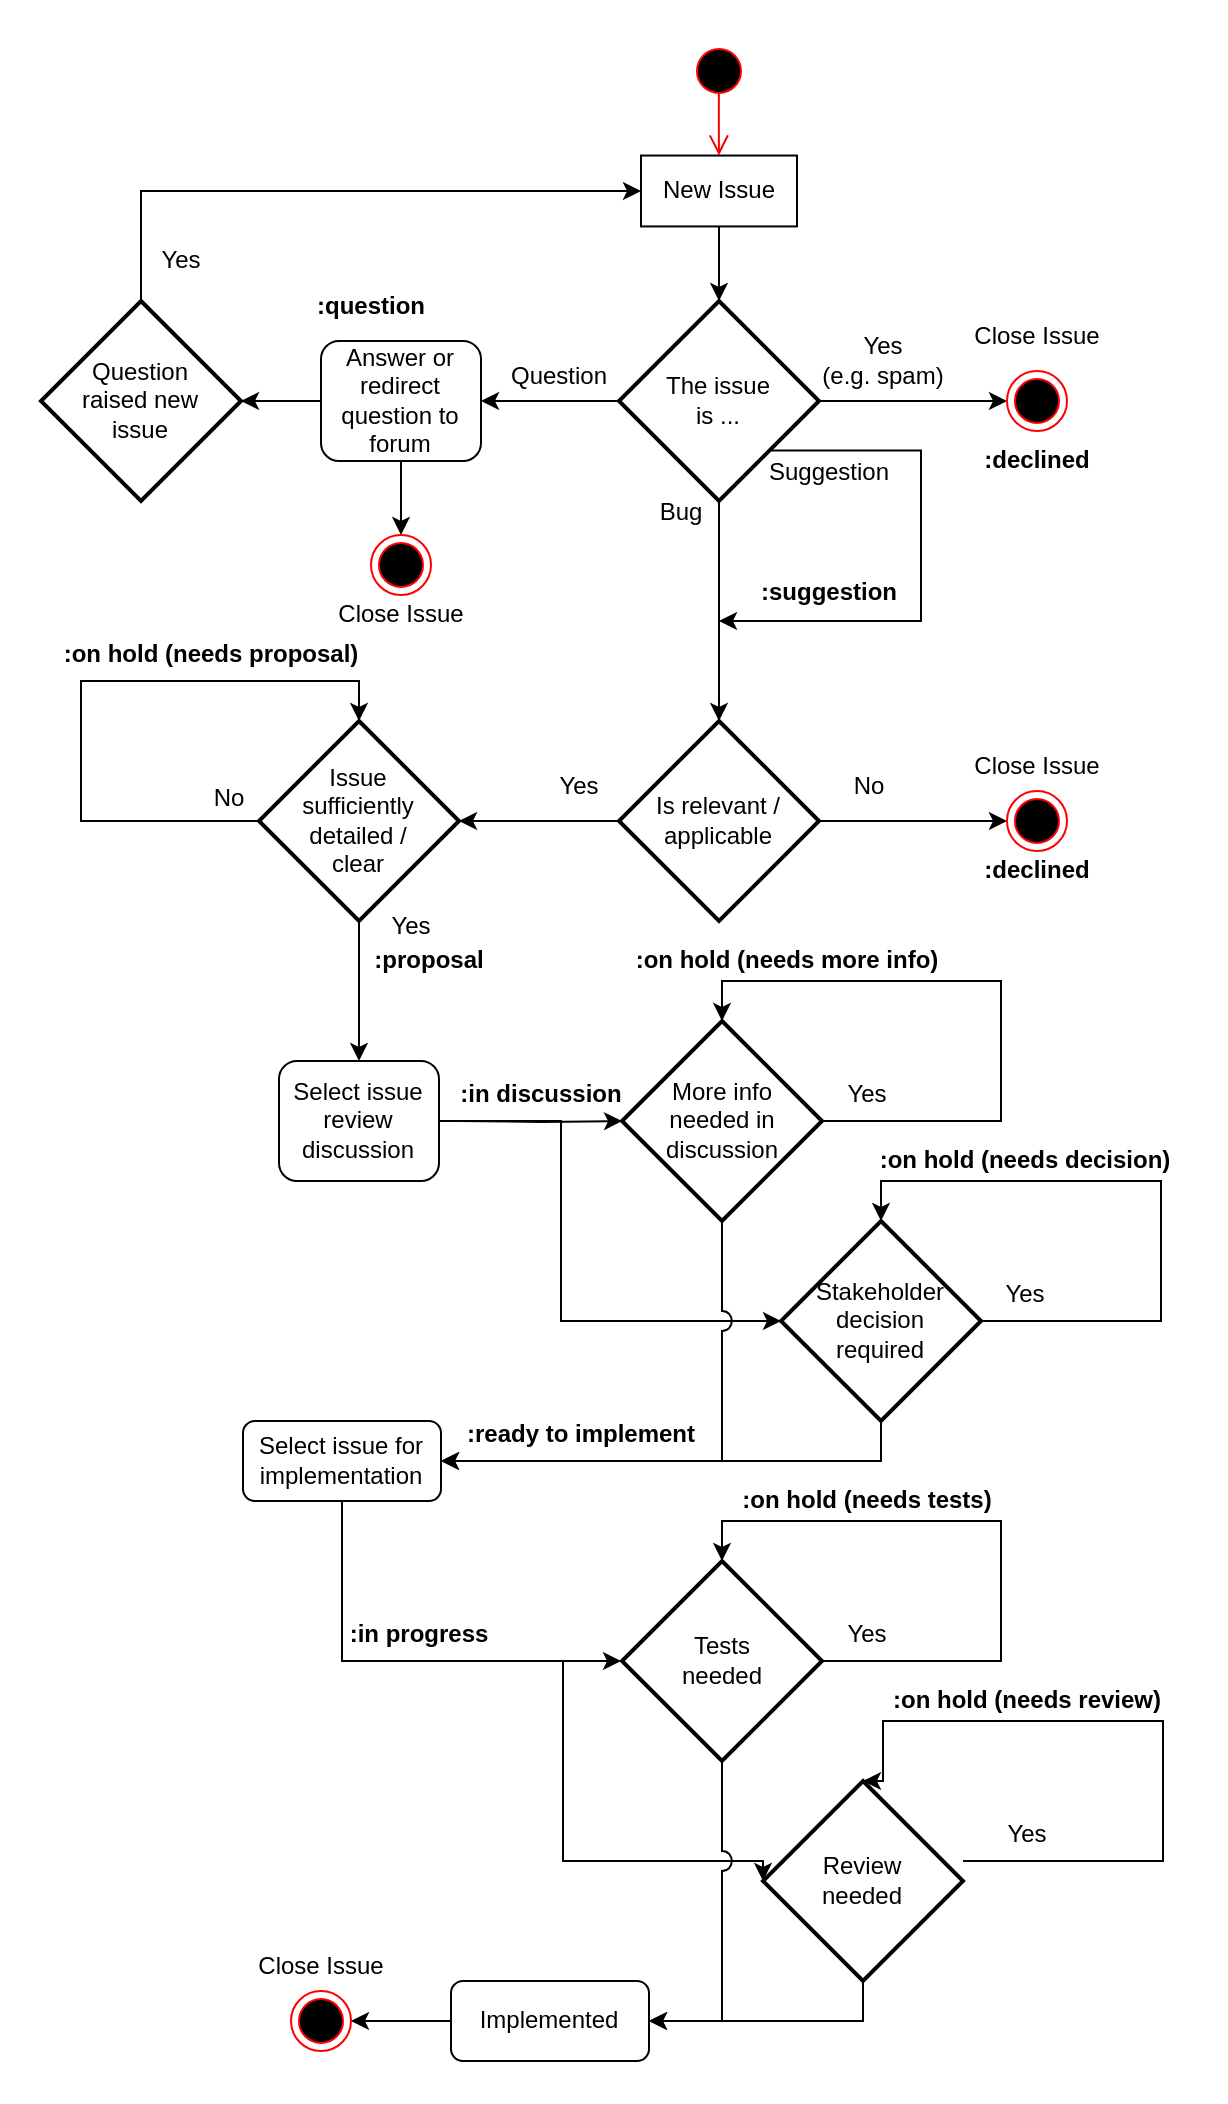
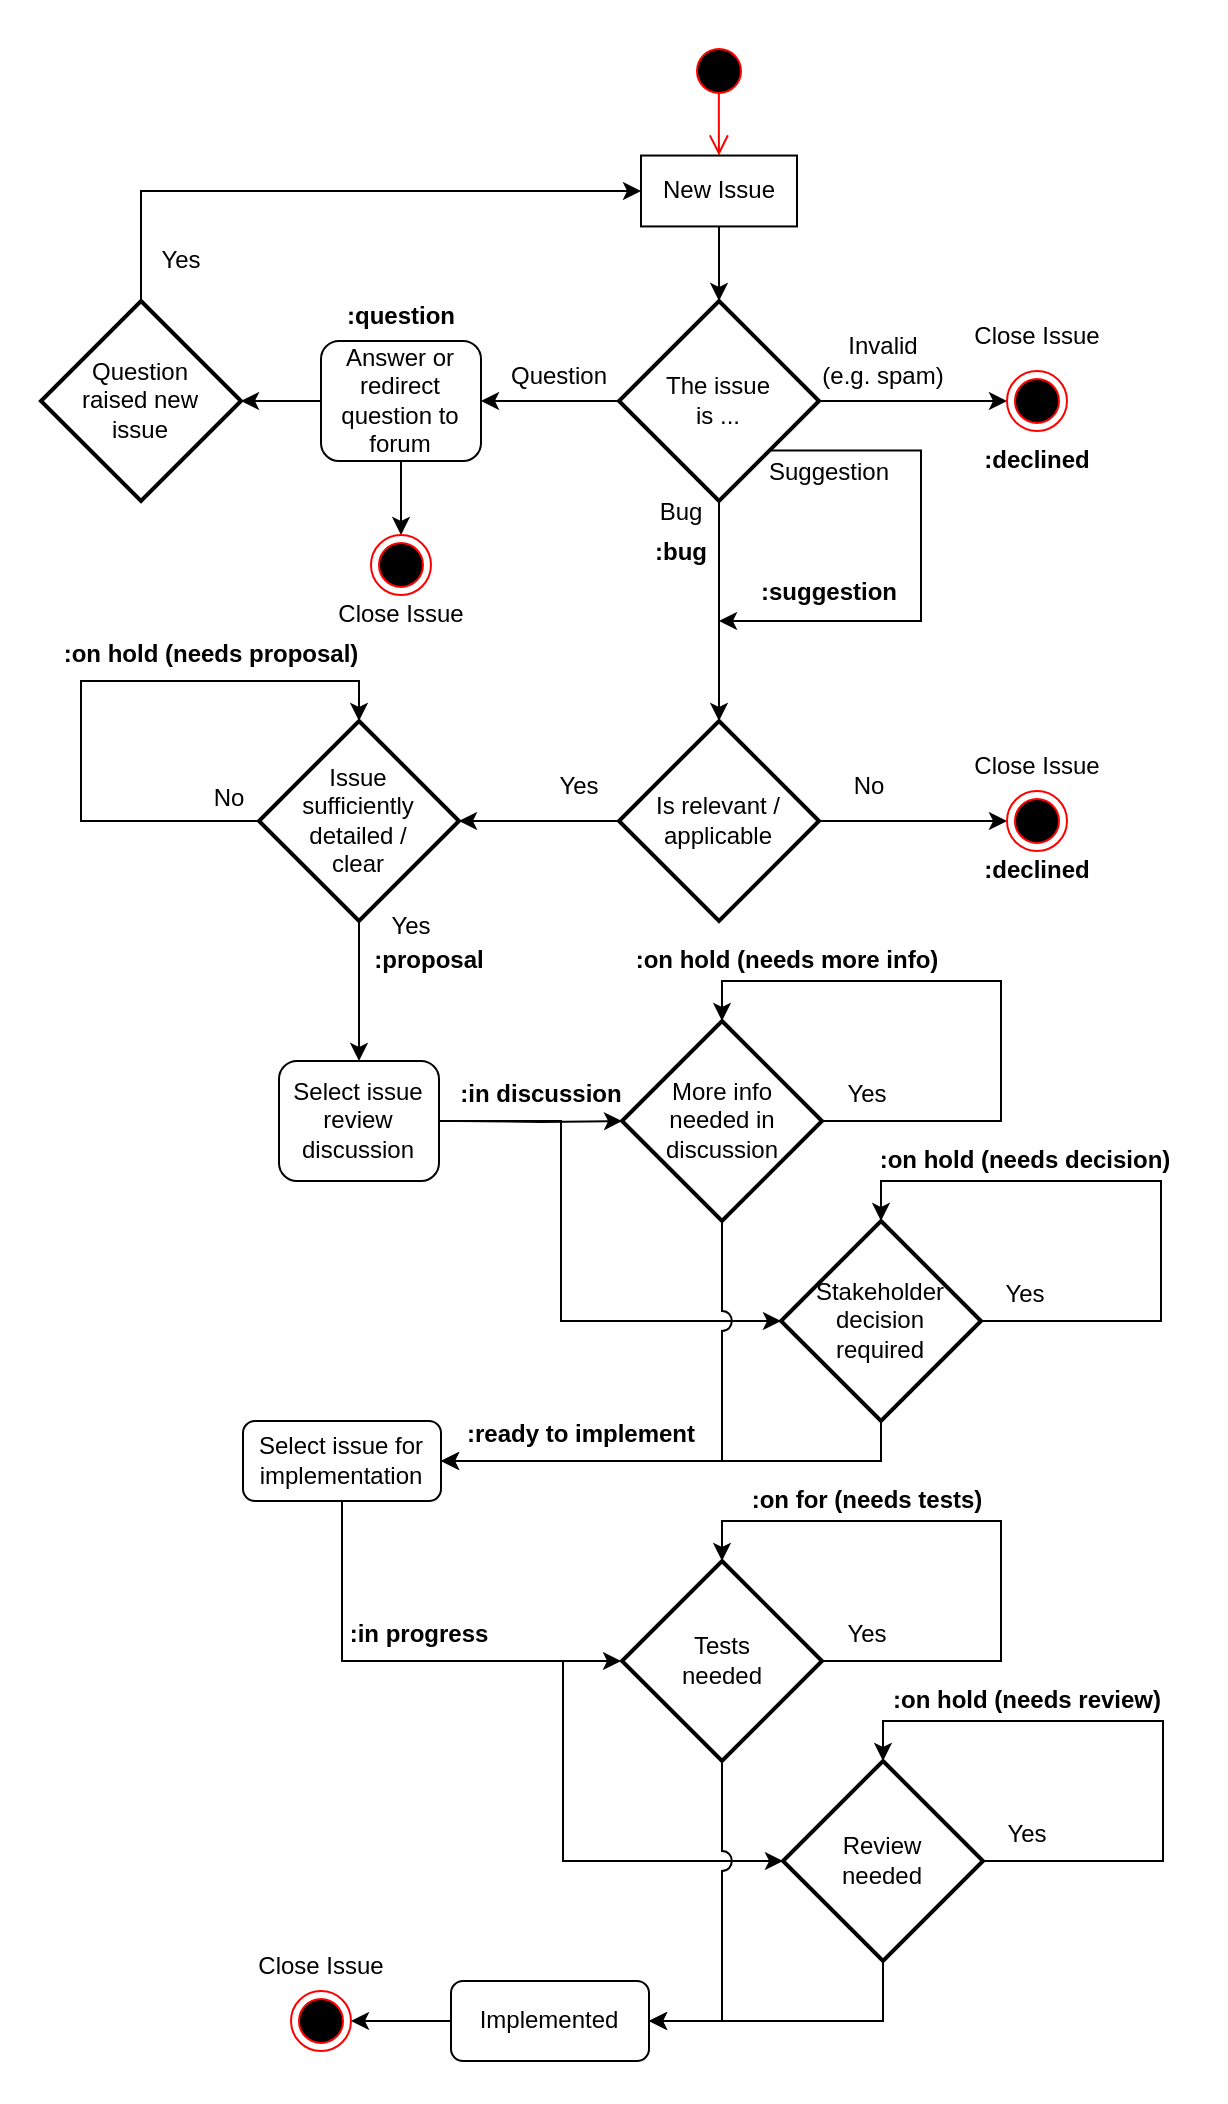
(371, 307) -> (401, 317)
(884, 361) -> (884, 361)
none -> (681, 553)
(868, 1501) -> (868, 1501)
(863, 1881) -> (883, 1861)
